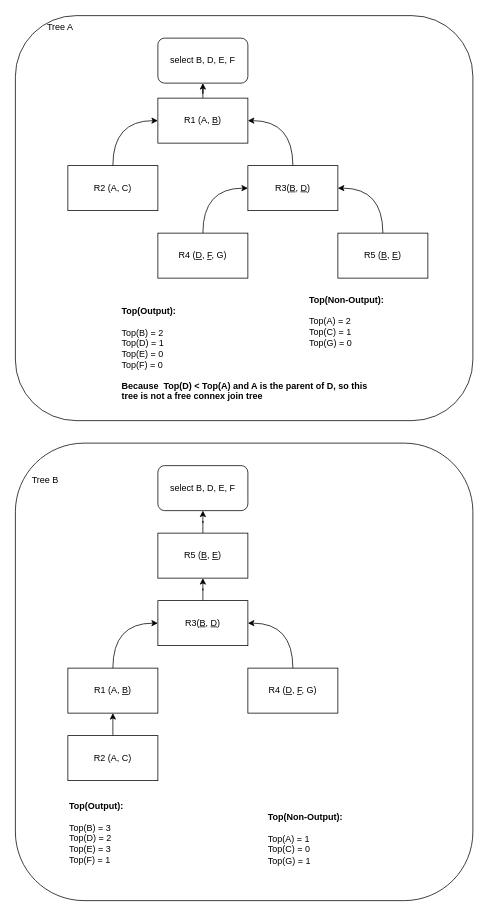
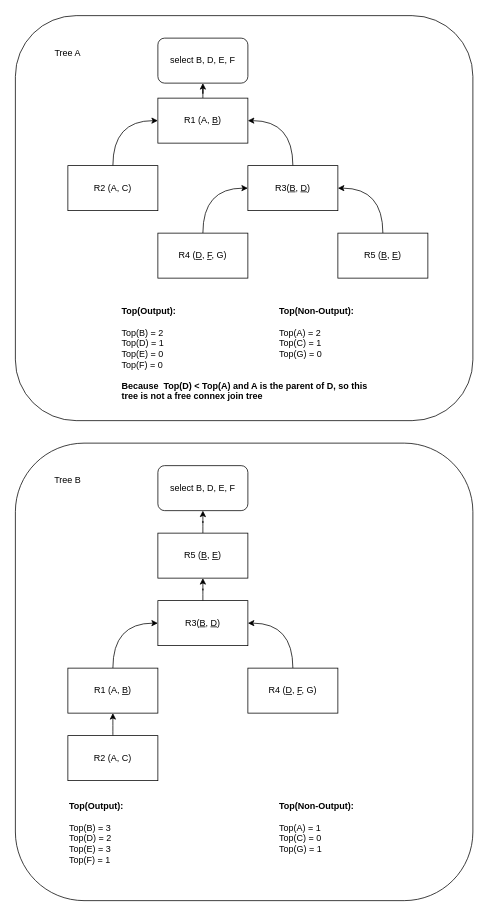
(60, 27) -> (68, 53)
(357, 327) -> (327, 338)
(45, 480) -> (68, 480)
(315, 844) -> (327, 833)
